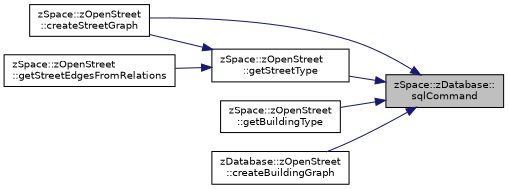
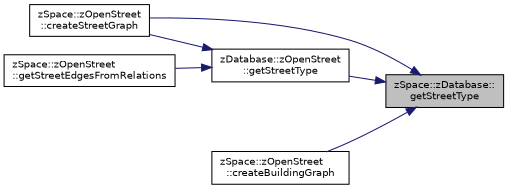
(280, 66) -> (280, 66)
(445, 91) -> (445, 91)
(280, 117) -> none
(280, 168) -> (280, 168)
